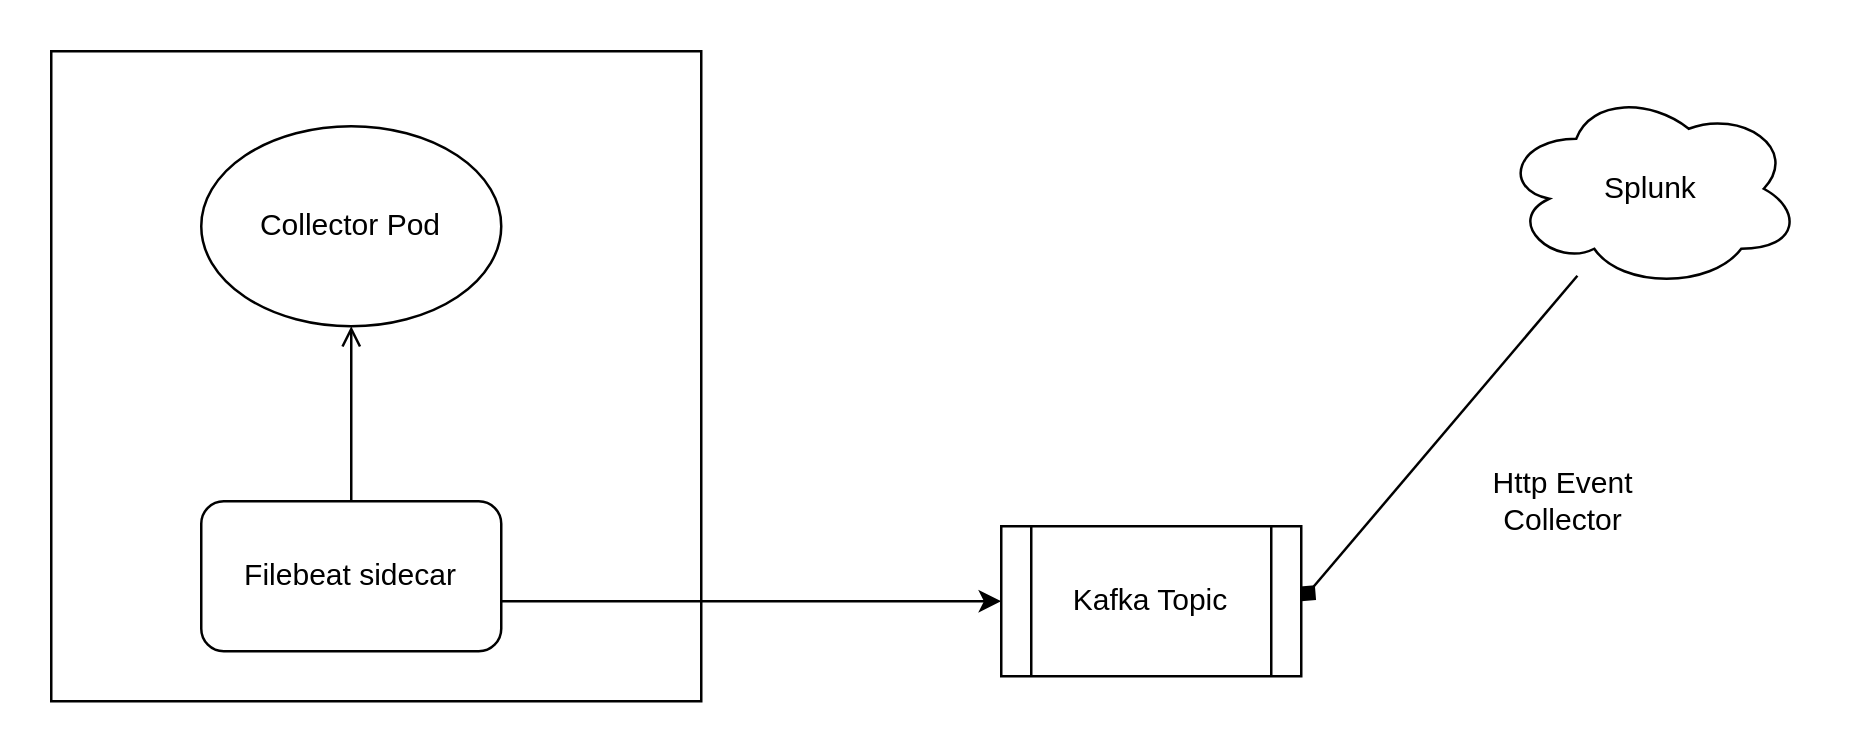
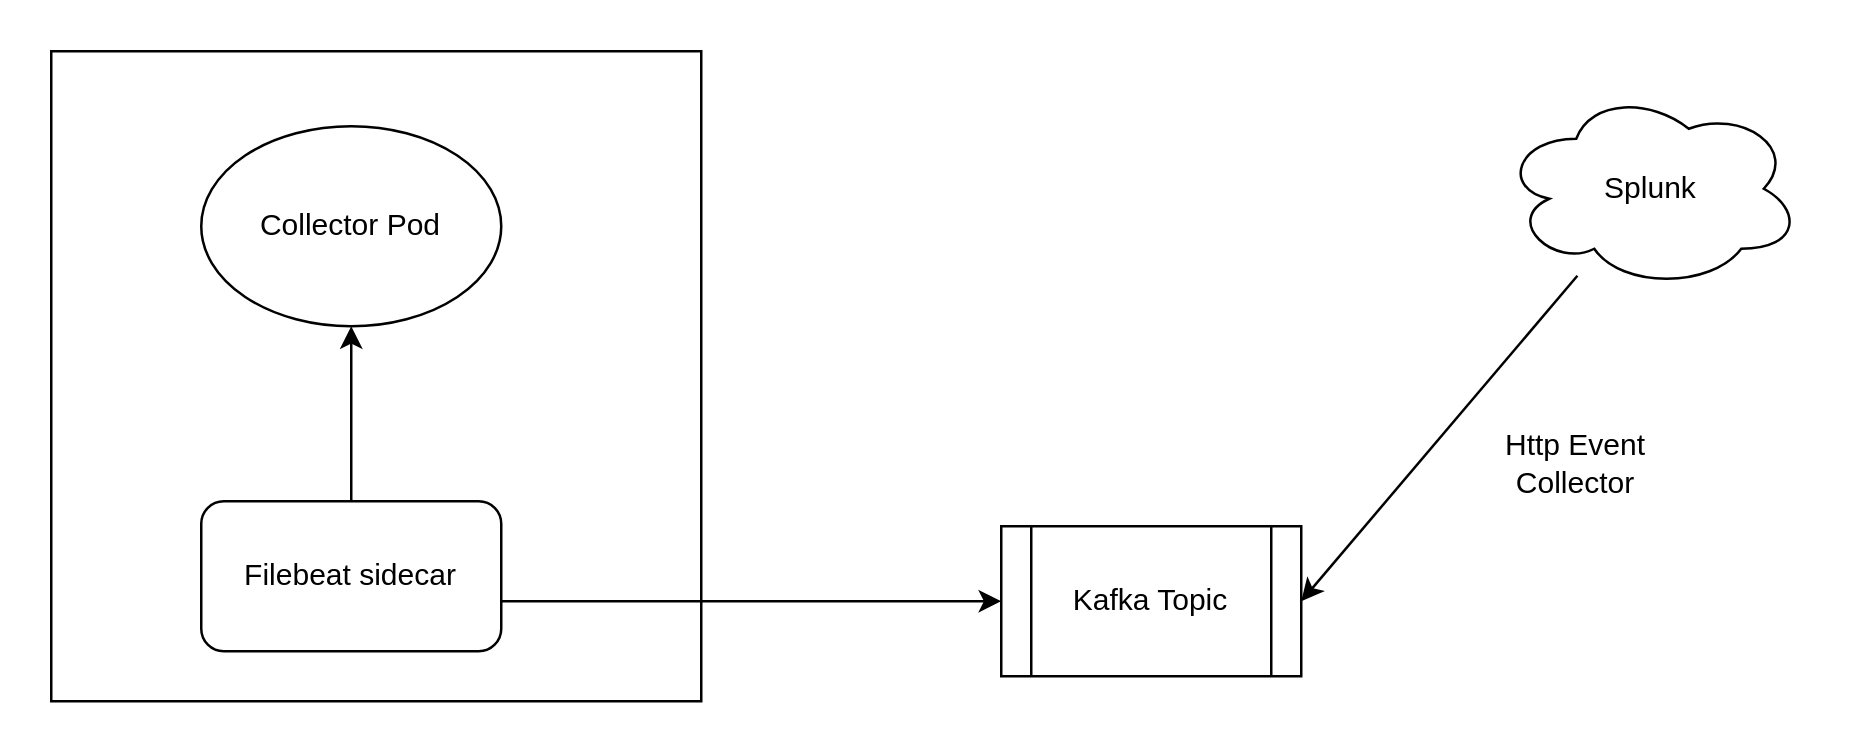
(351, 340) -> (351, 344)
(1564, 501) -> (1576, 464)
(1314, 586) -> (1313, 588)
